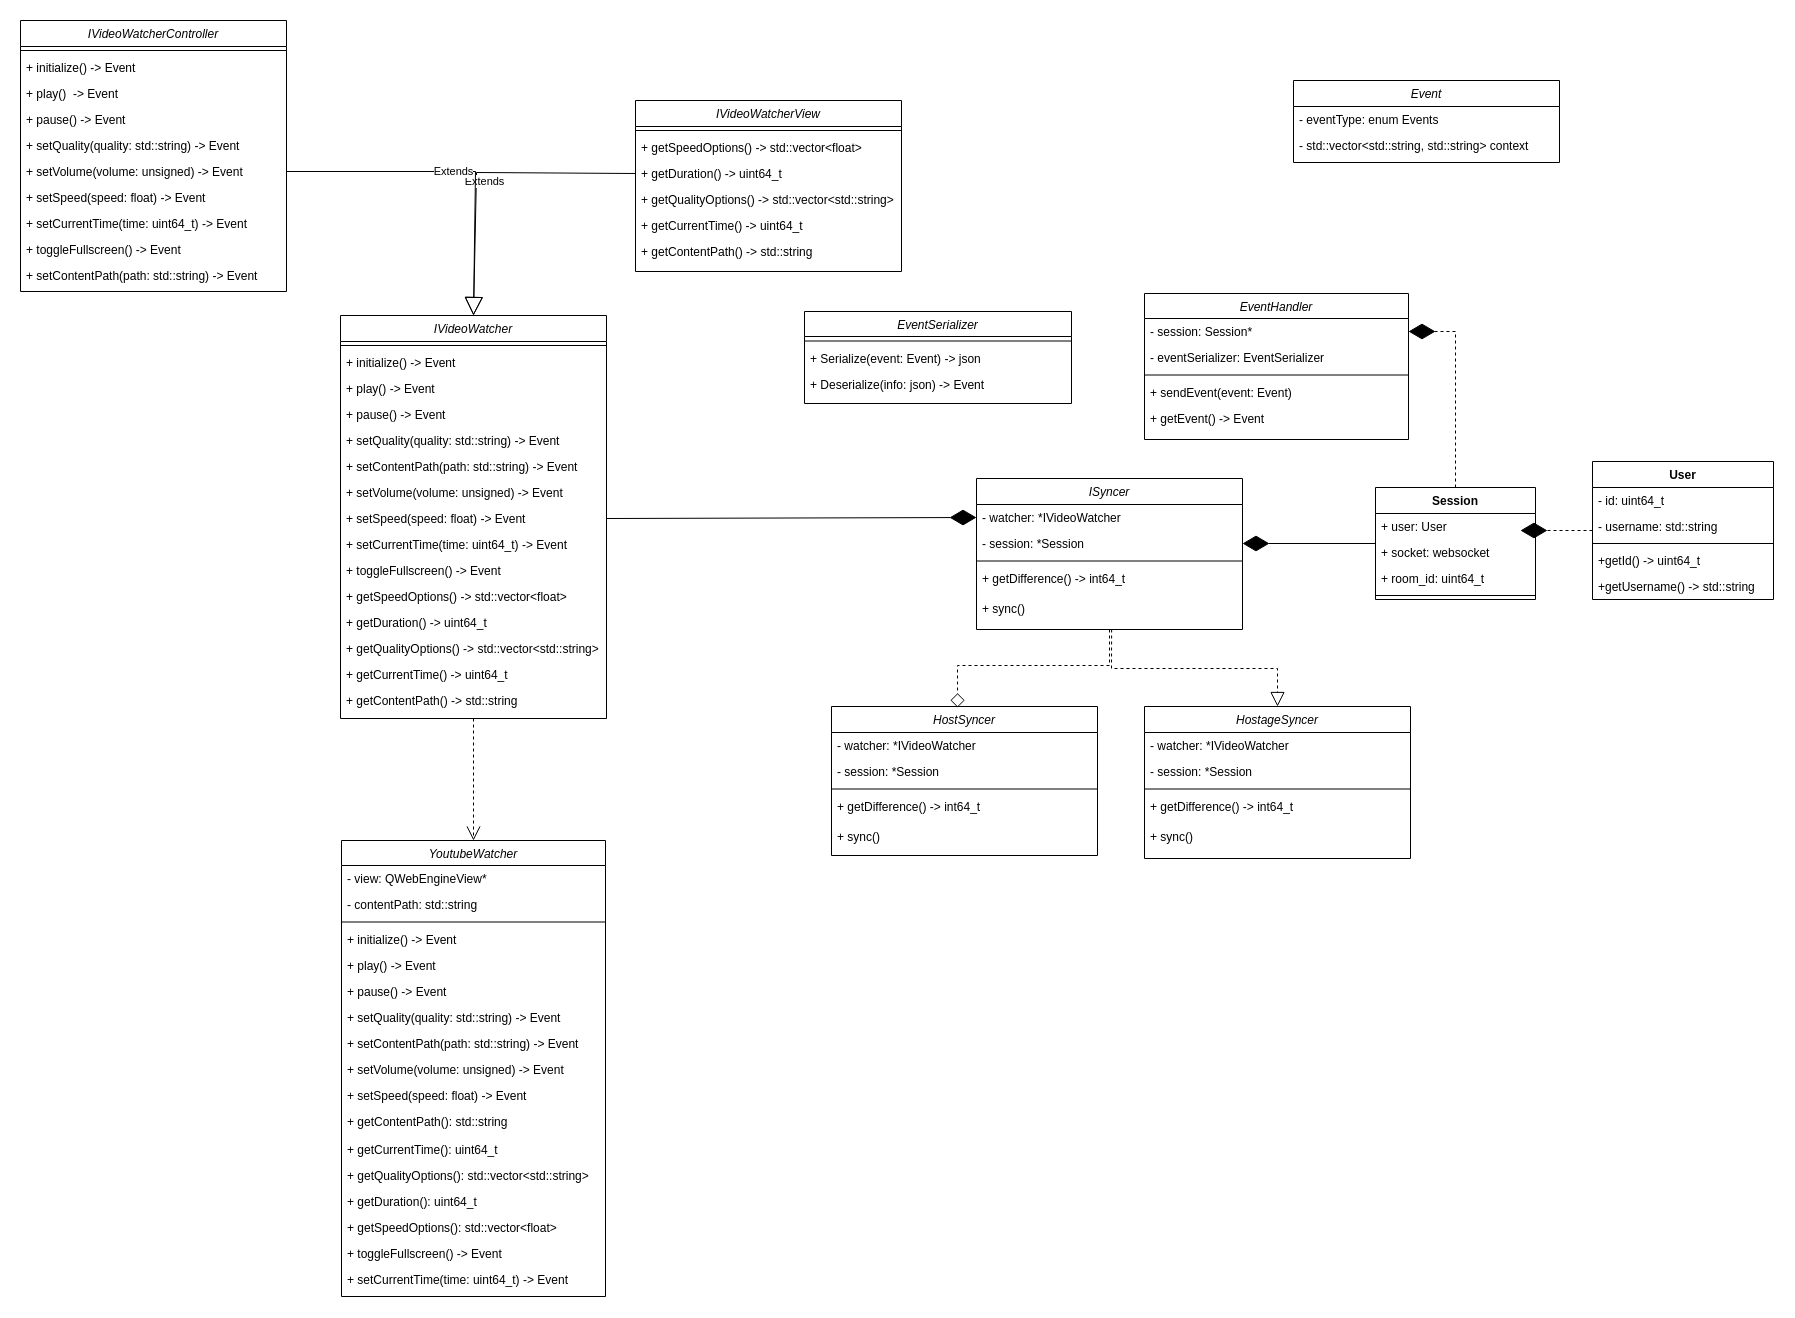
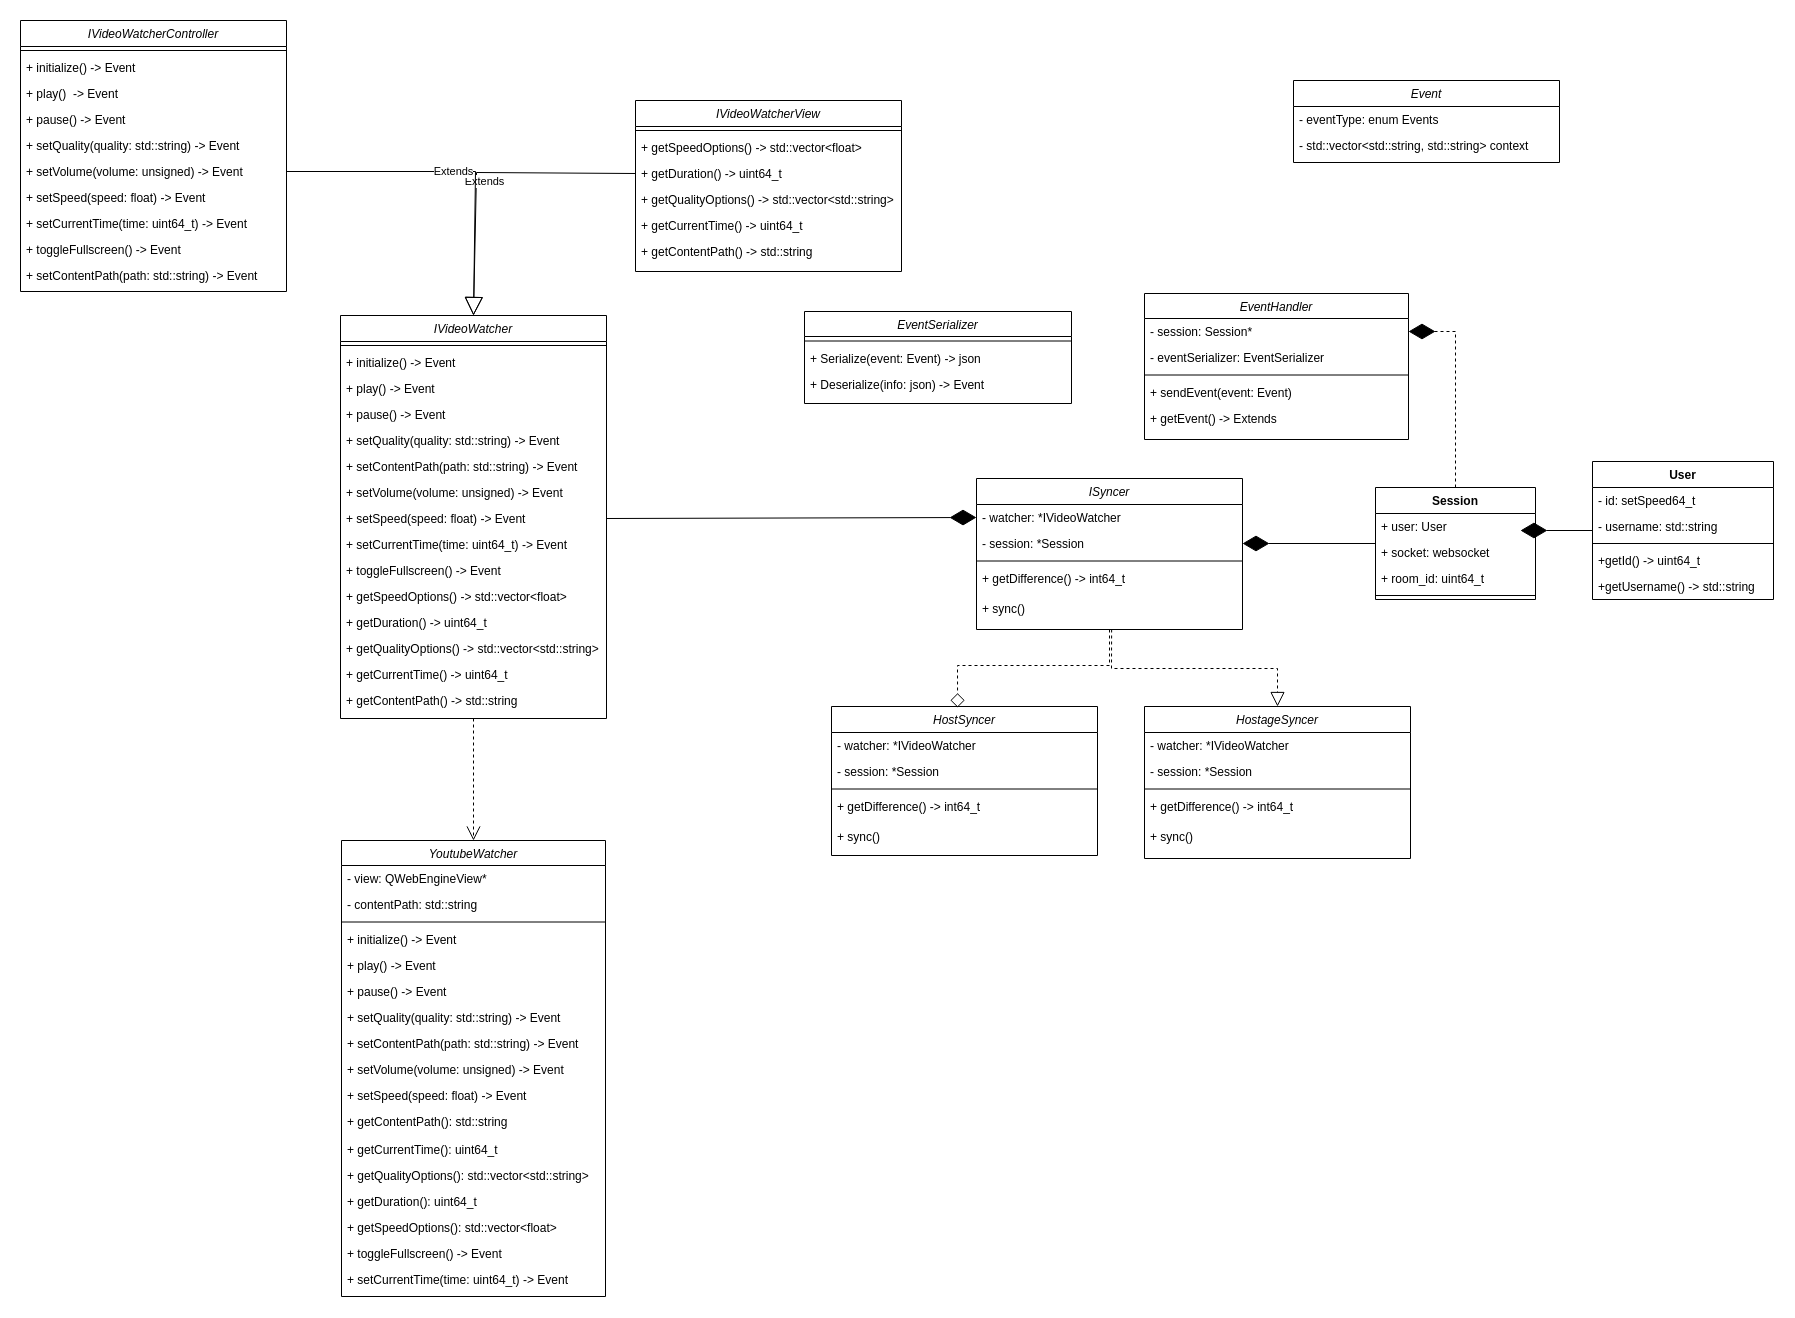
(1216, 419) -> (1223, 419)
(1637, 501) -> (1652, 501)
(1568, 531) -> (1568, 531)
